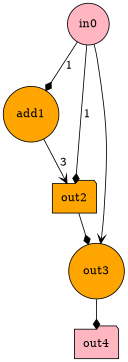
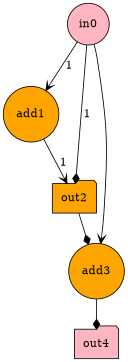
(64, 63) -> (64, 63)
(64, 163) -> (64, 163)
(97, 271) -> (97, 271)
